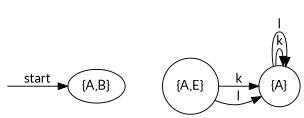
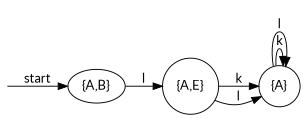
none -> (139, 86)
